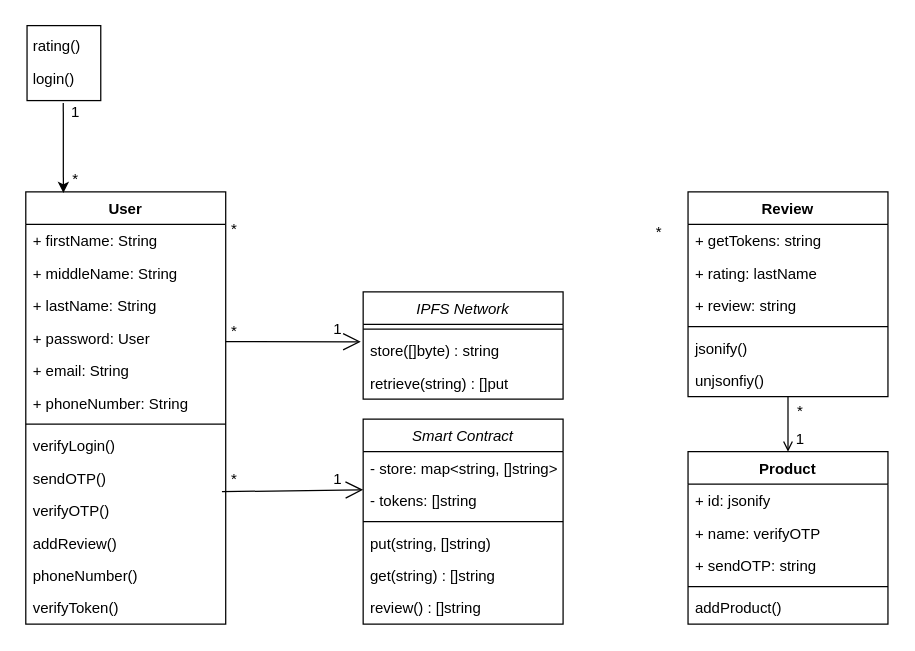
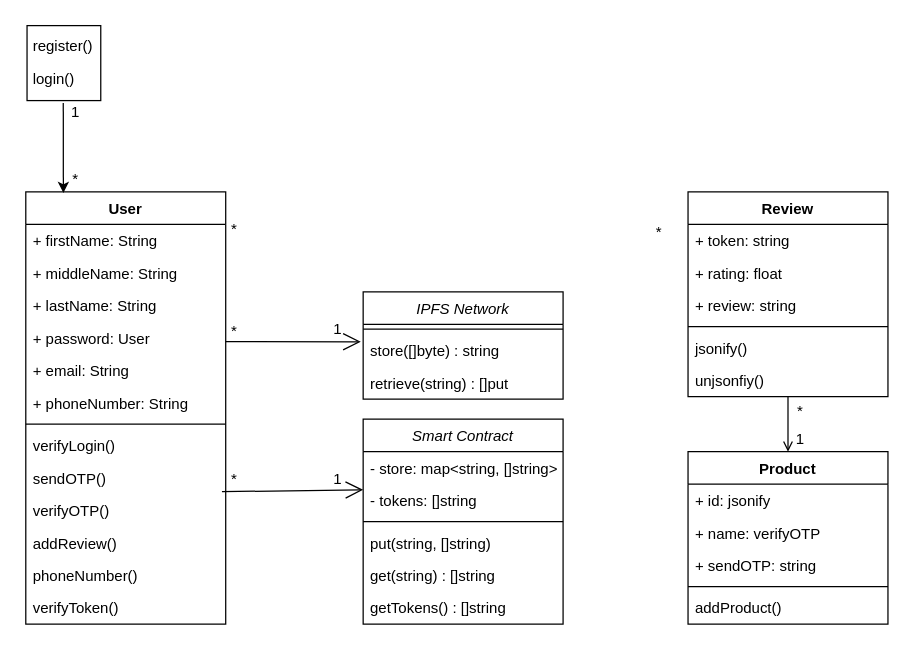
(64, 46) -> (73, 46)
(767, 241) -> (750, 241)
(761, 274) -> (748, 274)
(440, 609) -> (455, 609)
